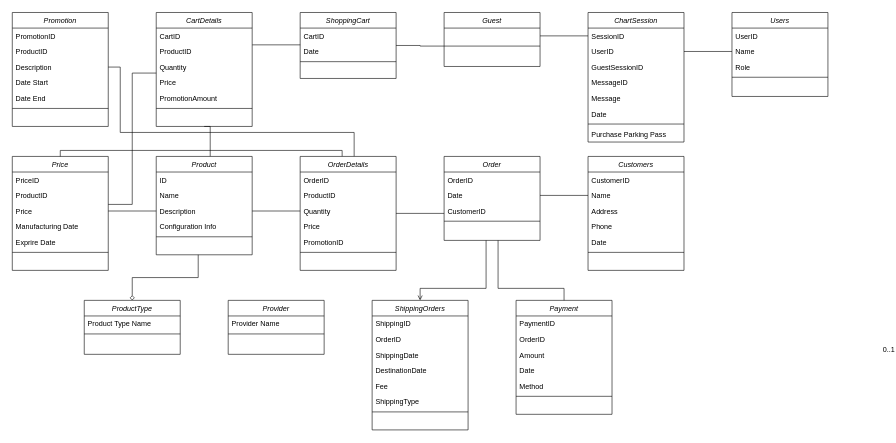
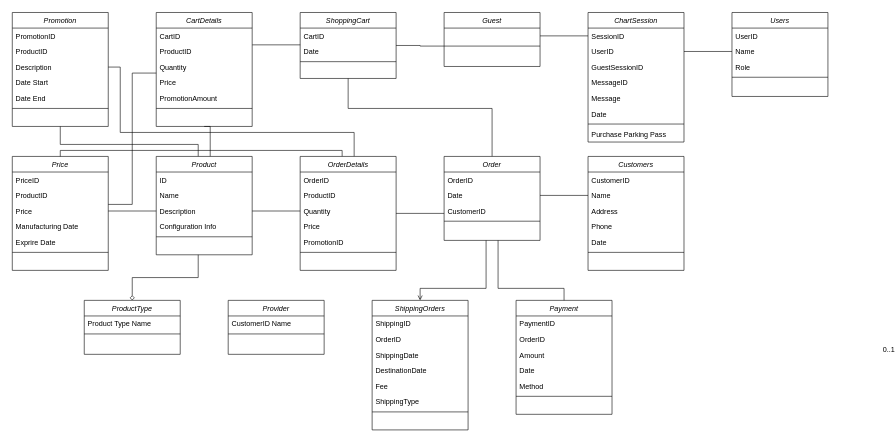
none -> (430, 108)
none -> (127, 144)
(256, 324) -> (261, 324)
